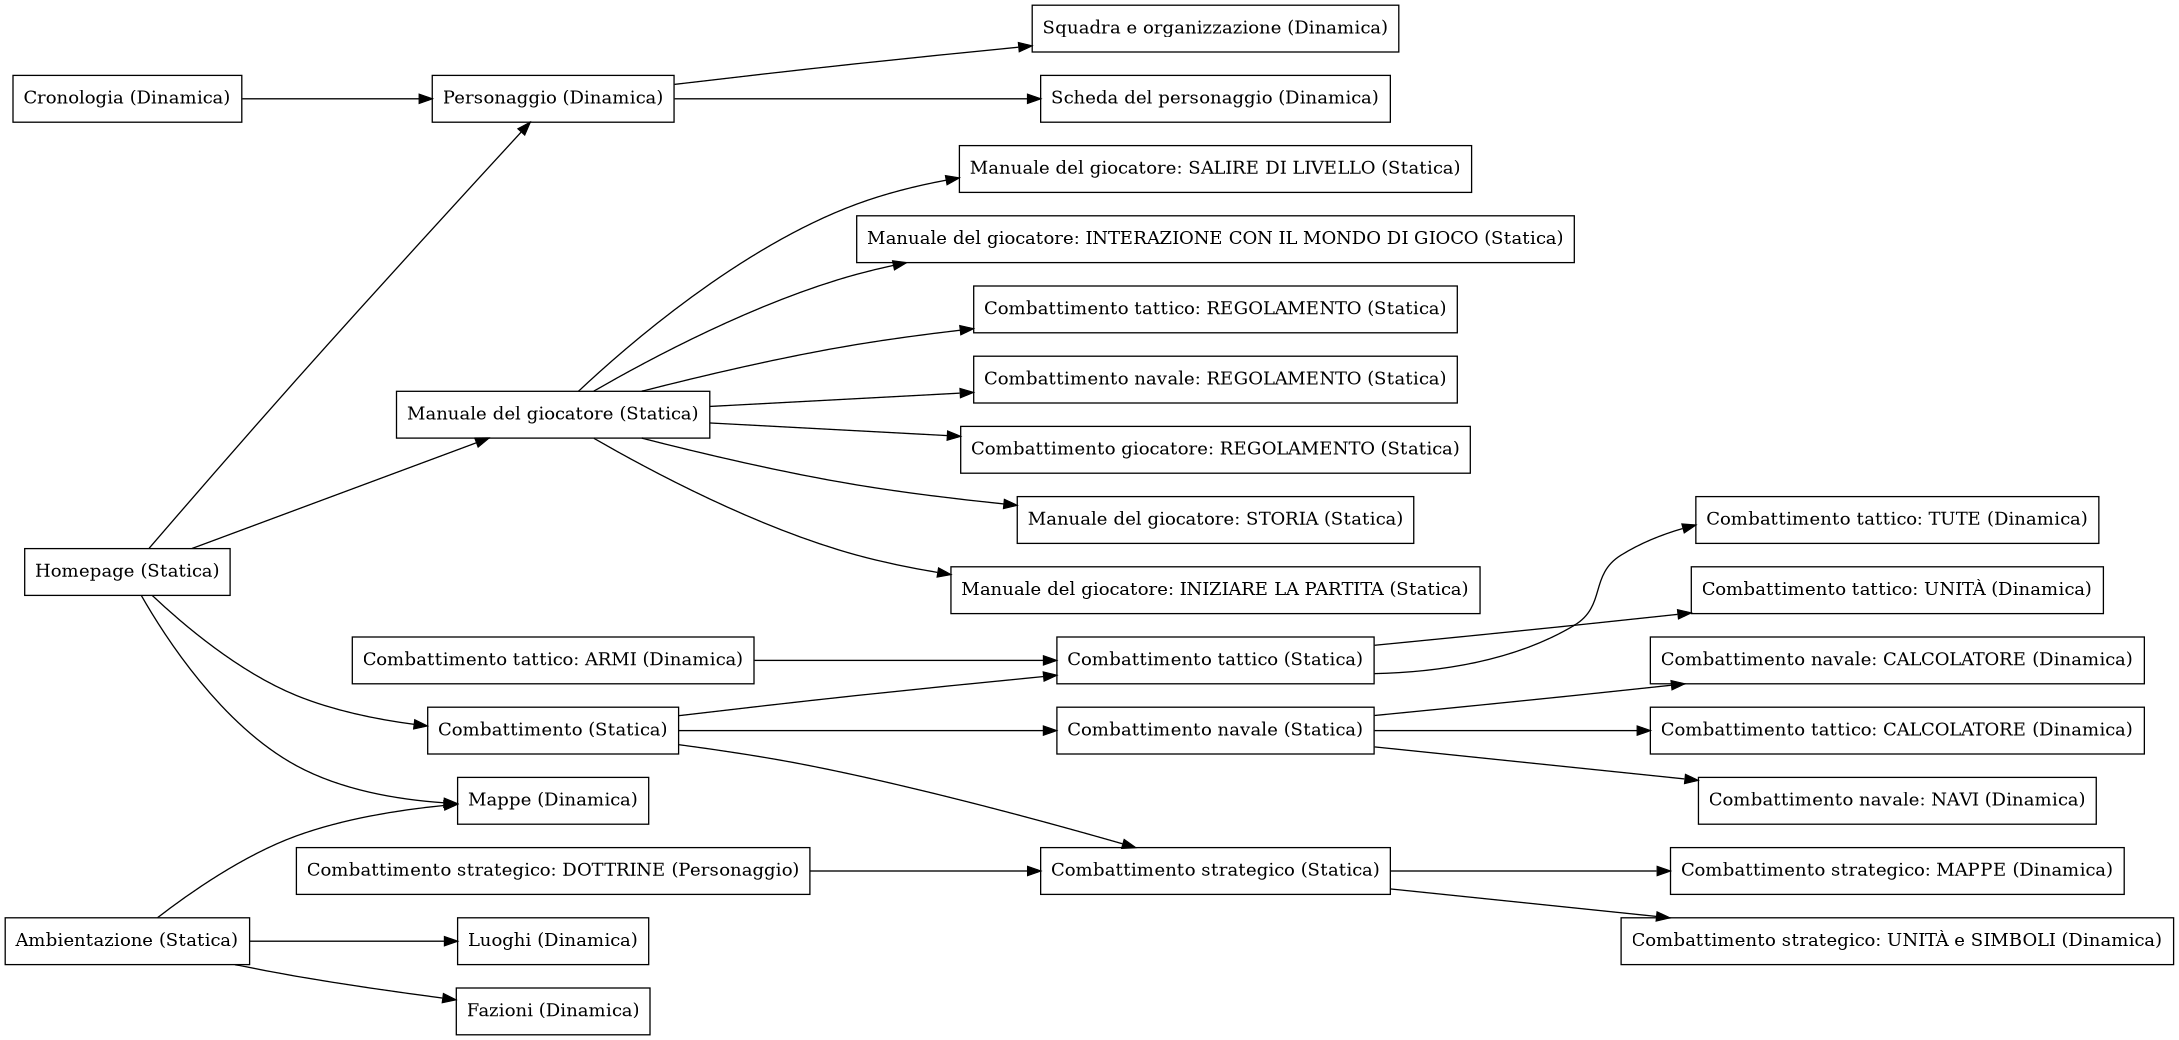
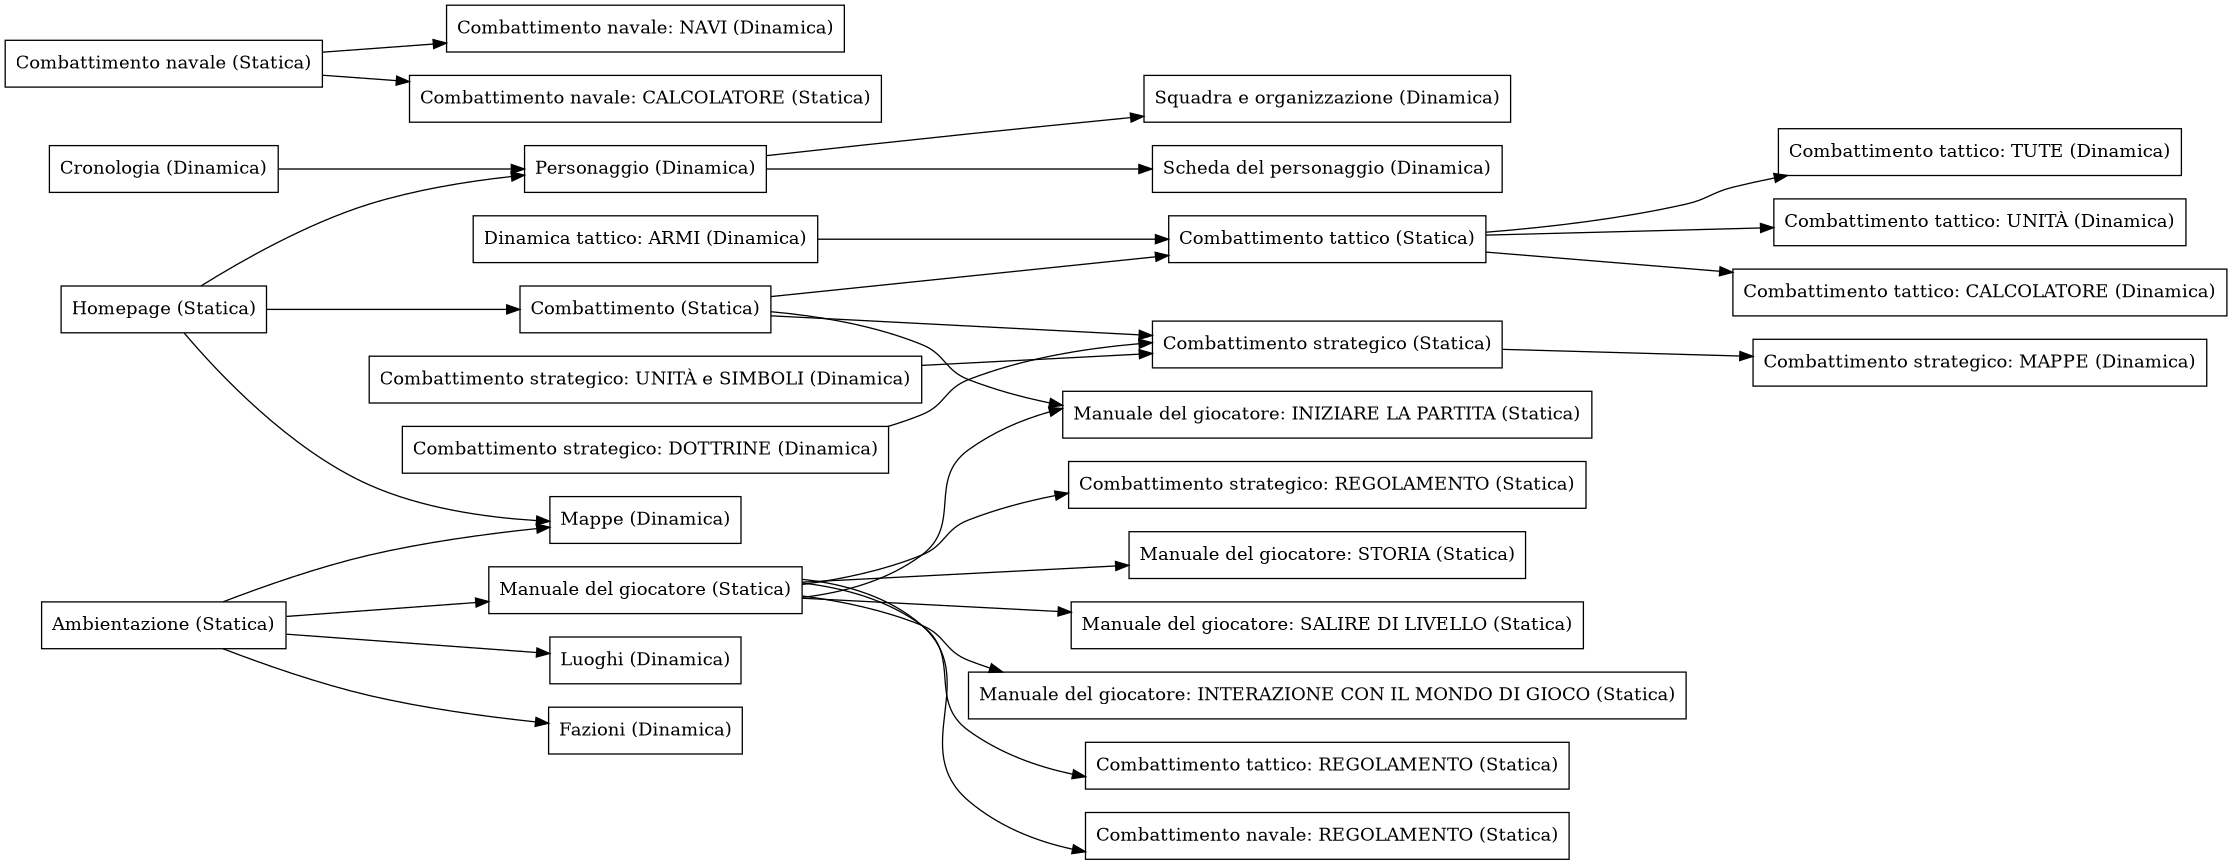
(1215, 450) -> (1327, 485)
(334, 496) -> (381, 609)
(553, 660) -> (645, 239)
(1897, 660) -> (645, 99)
(861, 731) -> (916, 343)
(1506, 731) -> (1603, 262)
(553, 871) -> (645, 450)
(1523, 903) -> (993, 362)
